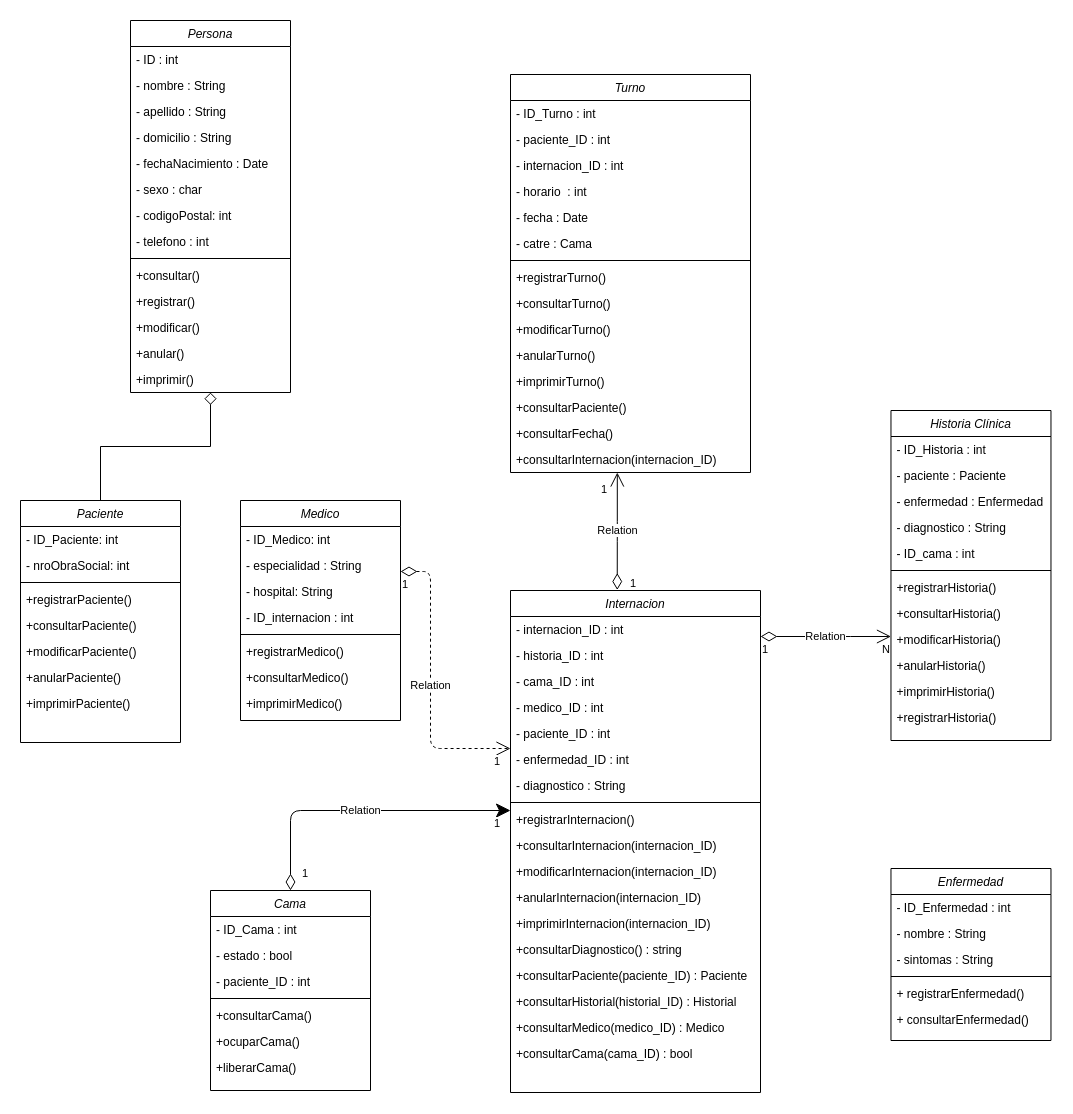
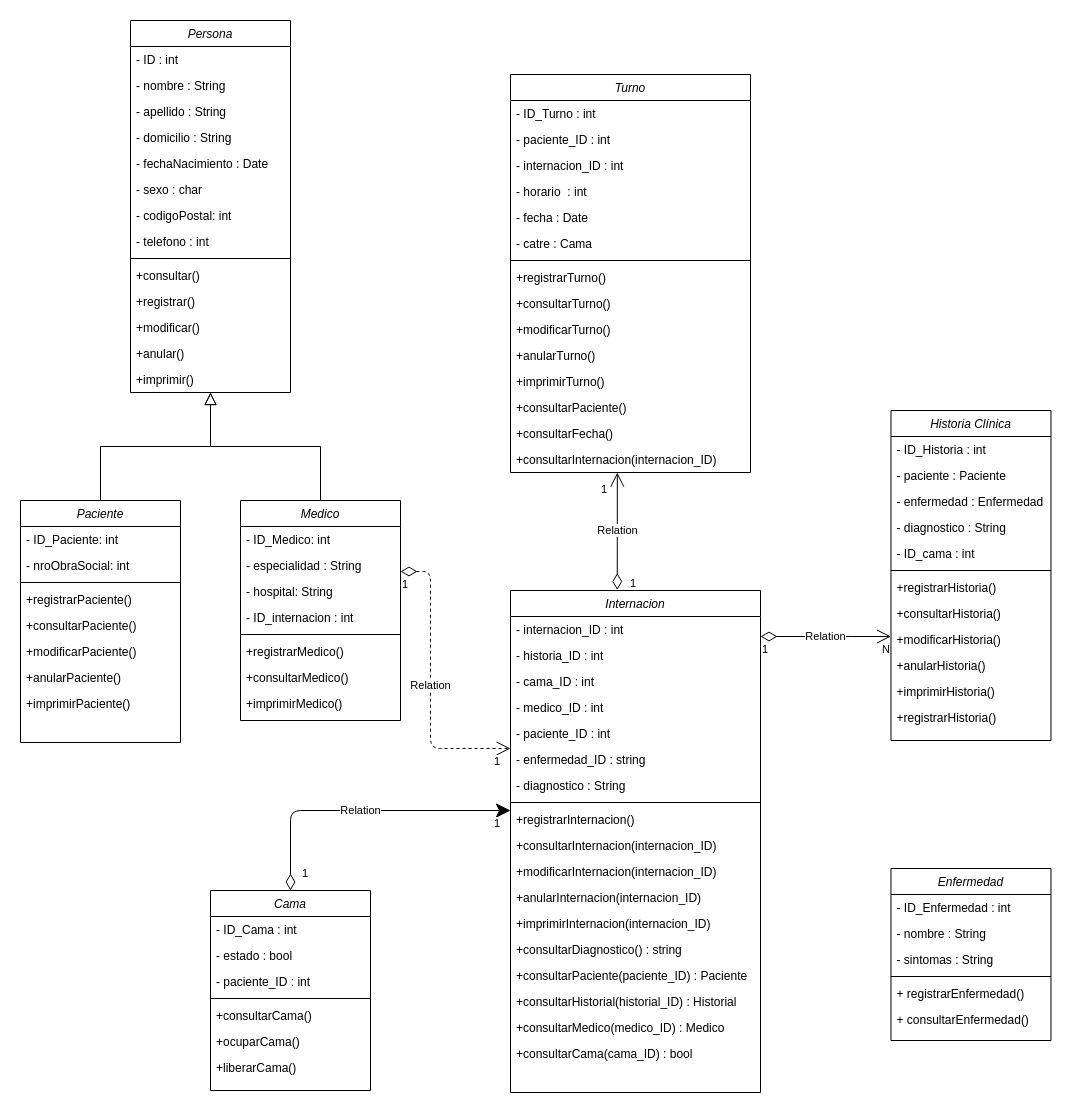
(208, 447) -> (208, 447)
none -> (294, 447)
(579, 760) -> (589, 760)
